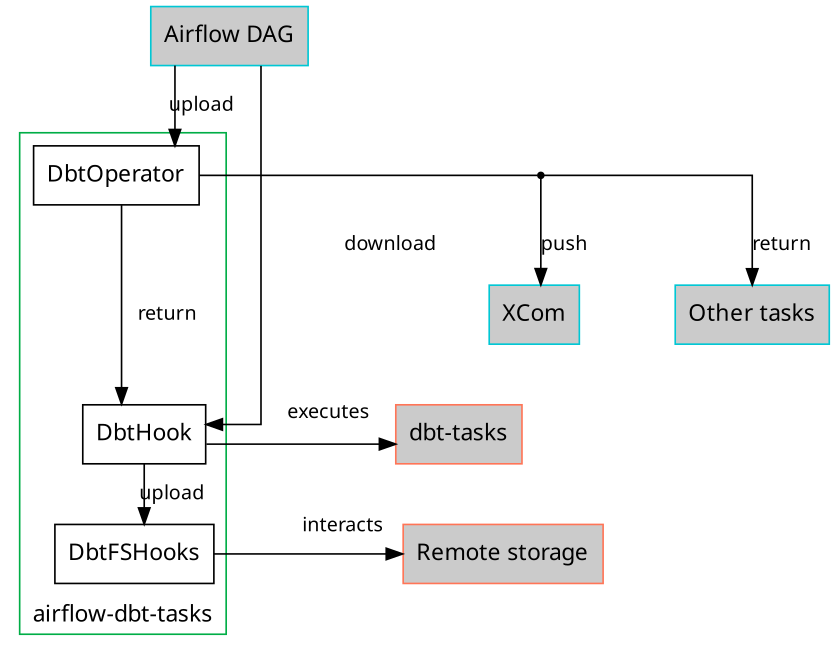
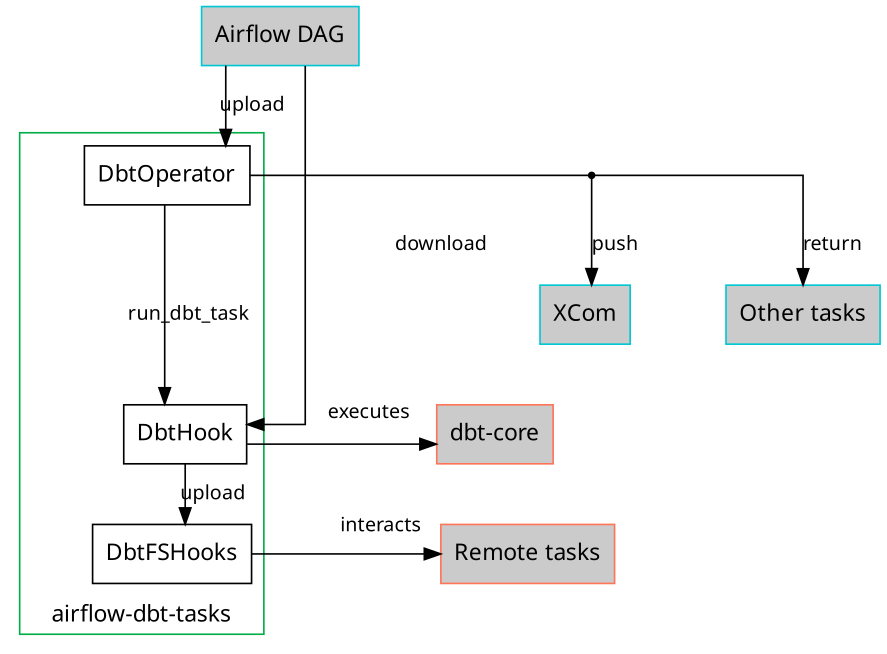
(168, 315) -> (189, 315)
(459, 434) -> (495, 434)
(503, 554) -> (528, 554)
